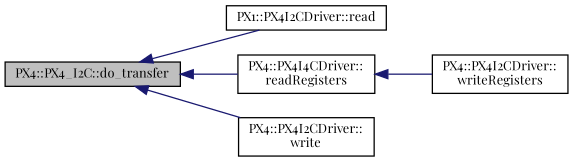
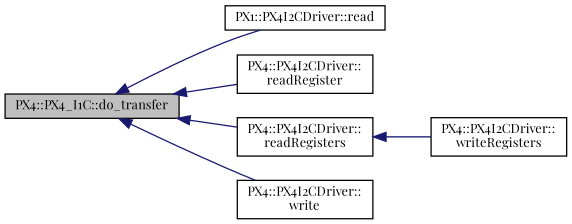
(93, 74) -> (92, 106)
none -> (305, 74)
(306, 74) -> (305, 137)
